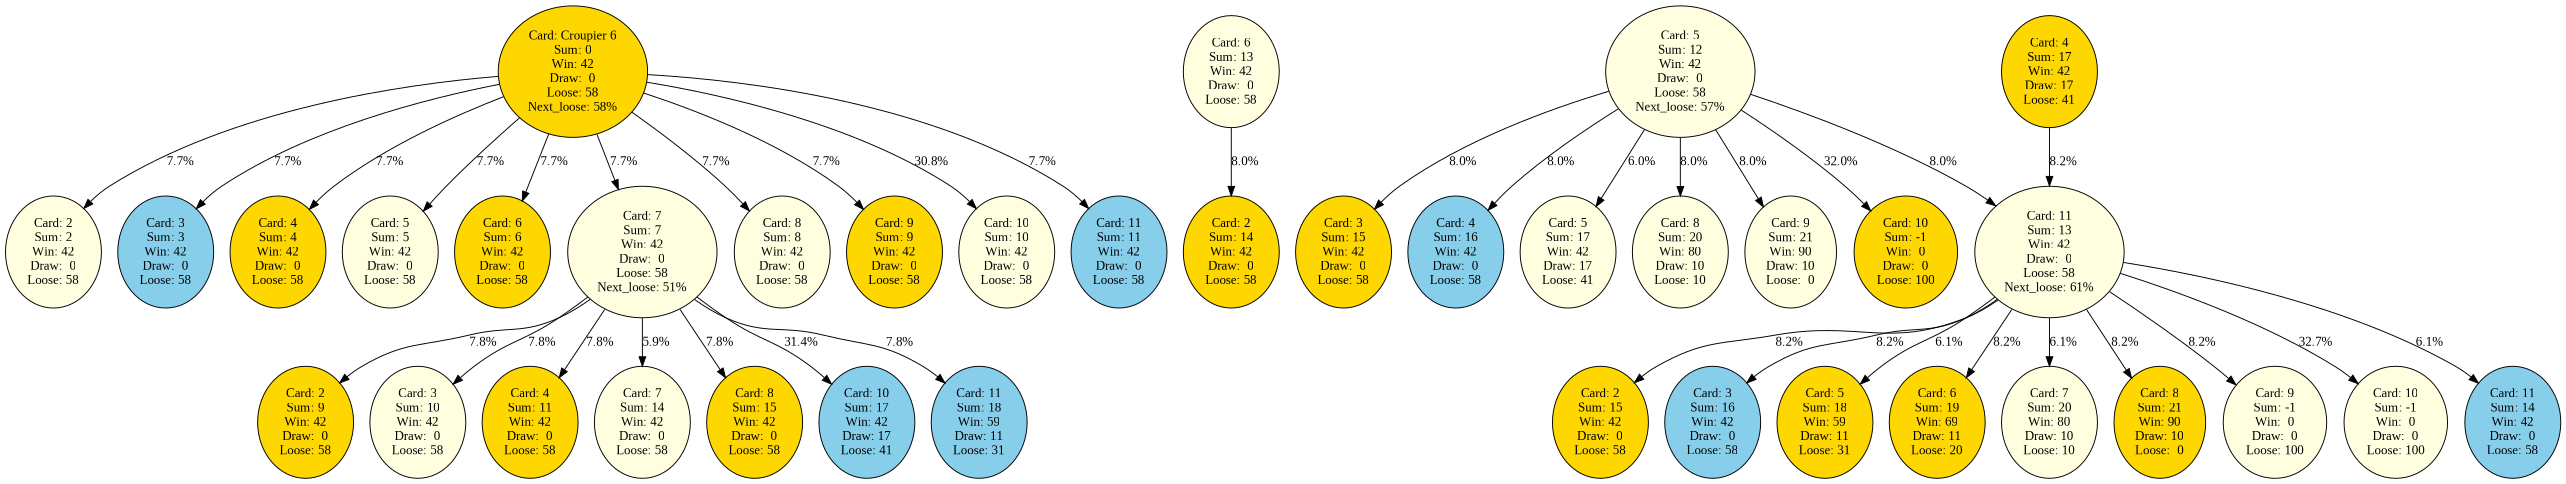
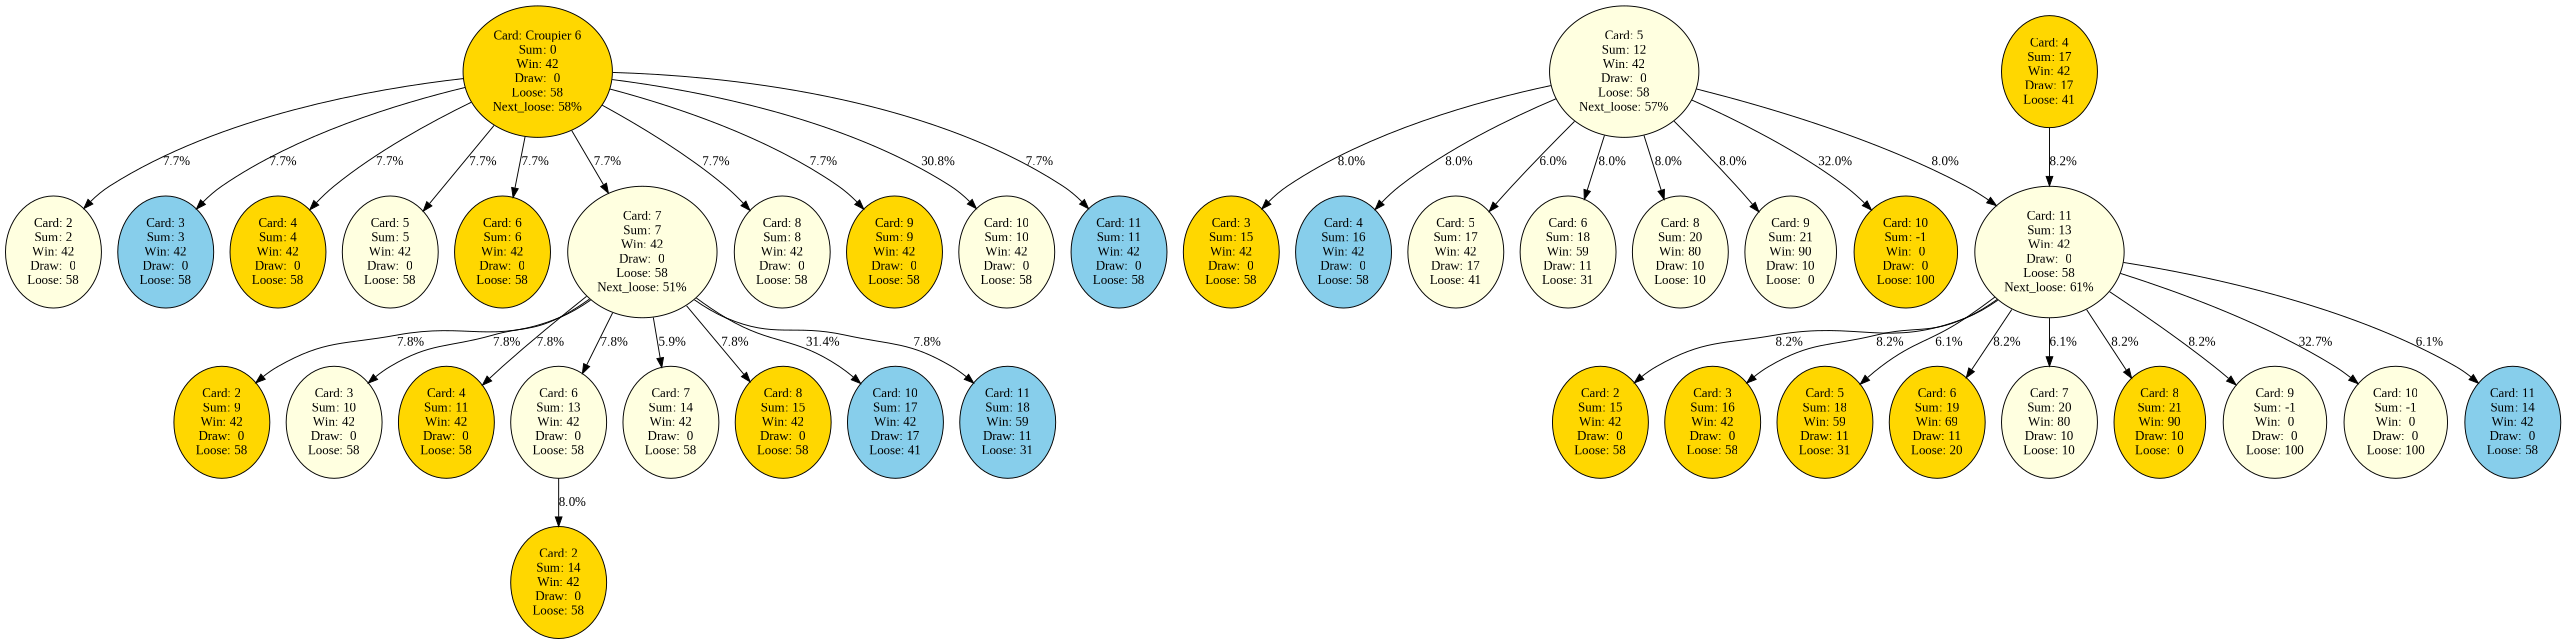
none -> (1568, 252)
none -> (600, 339)
(1713, 422) -> (1713, 422)
